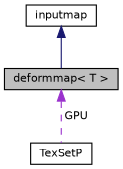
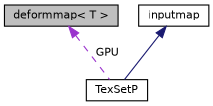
(61, 53) -> (142, 57)
